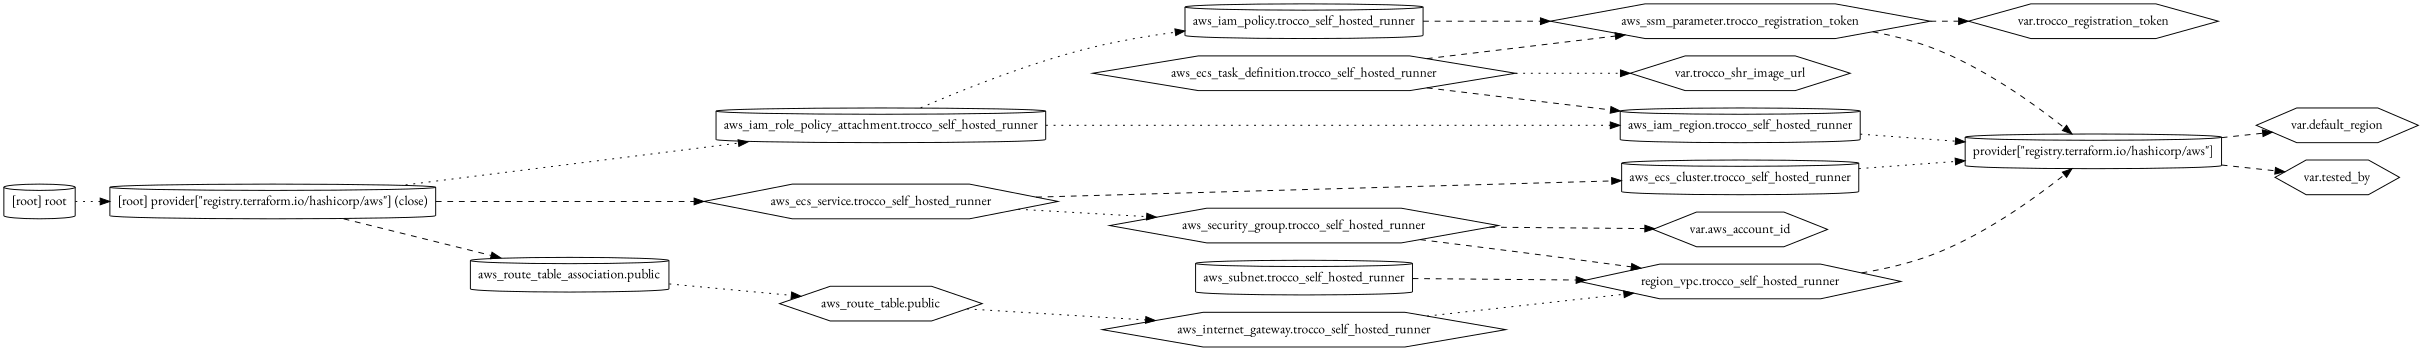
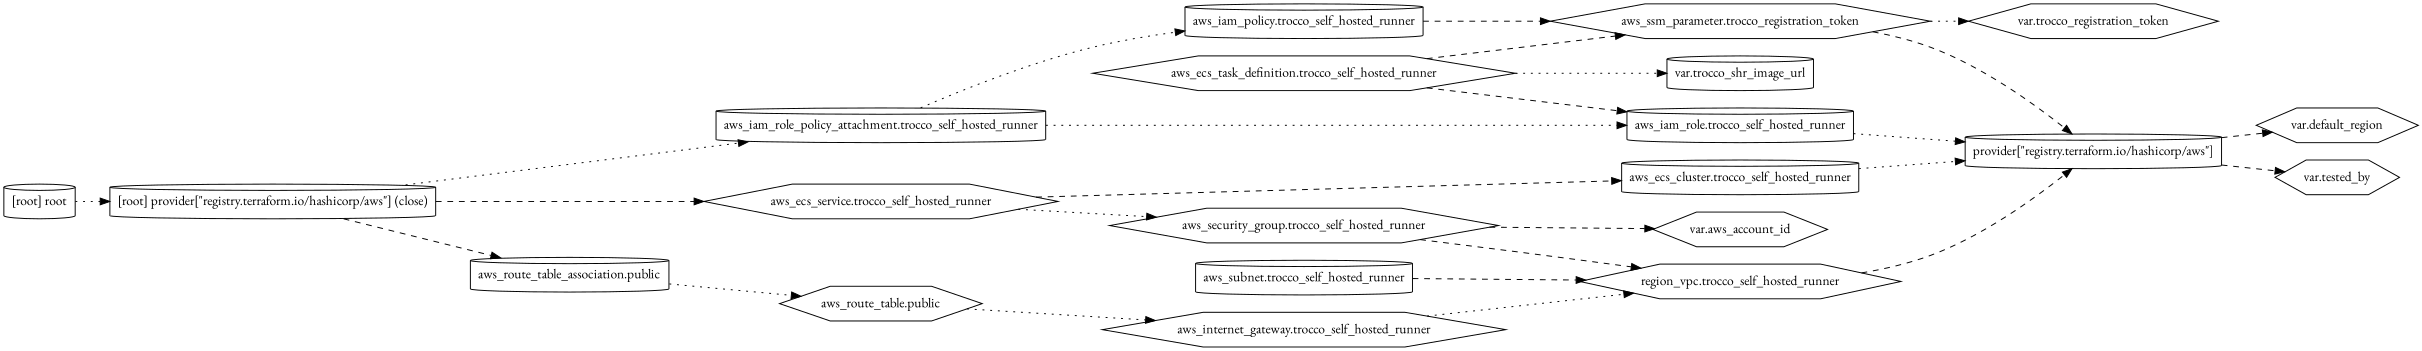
(1944, 21) -> (1944, 21)
(1740, 73) -> (1740, 73)
(1740, 125) -> (1740, 125)
